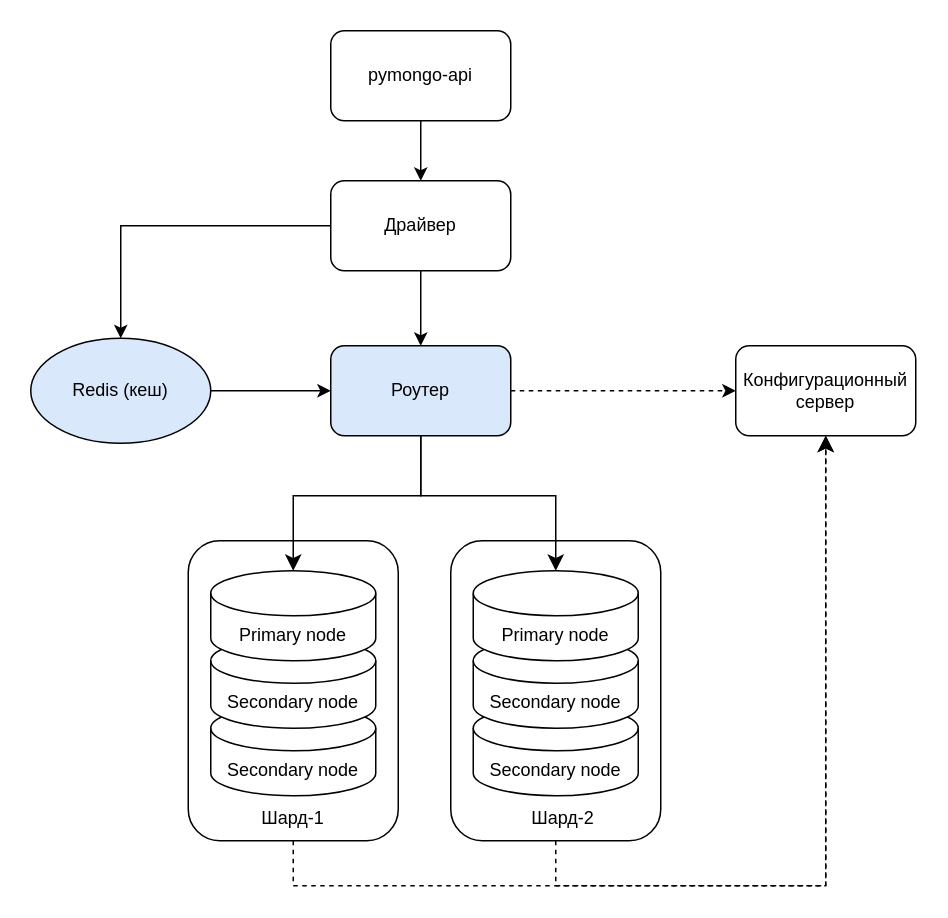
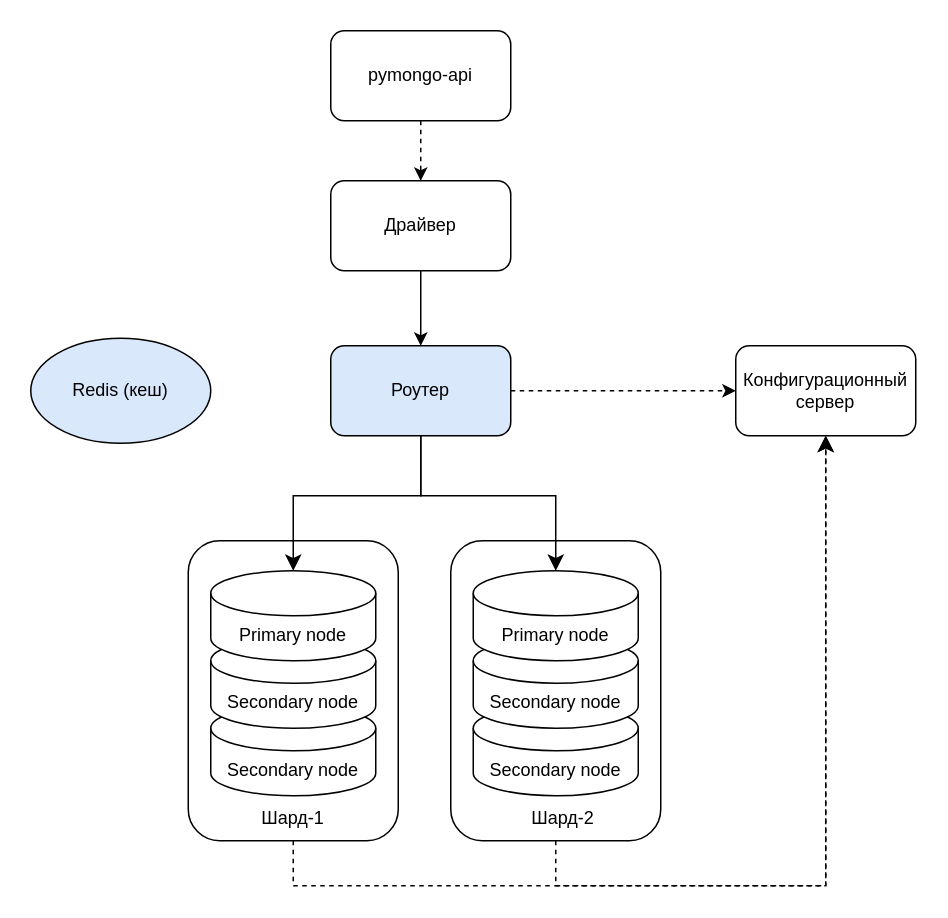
(421, 145) -> (421, 145)
(175, 226) -> none
(266, 391) -> none
